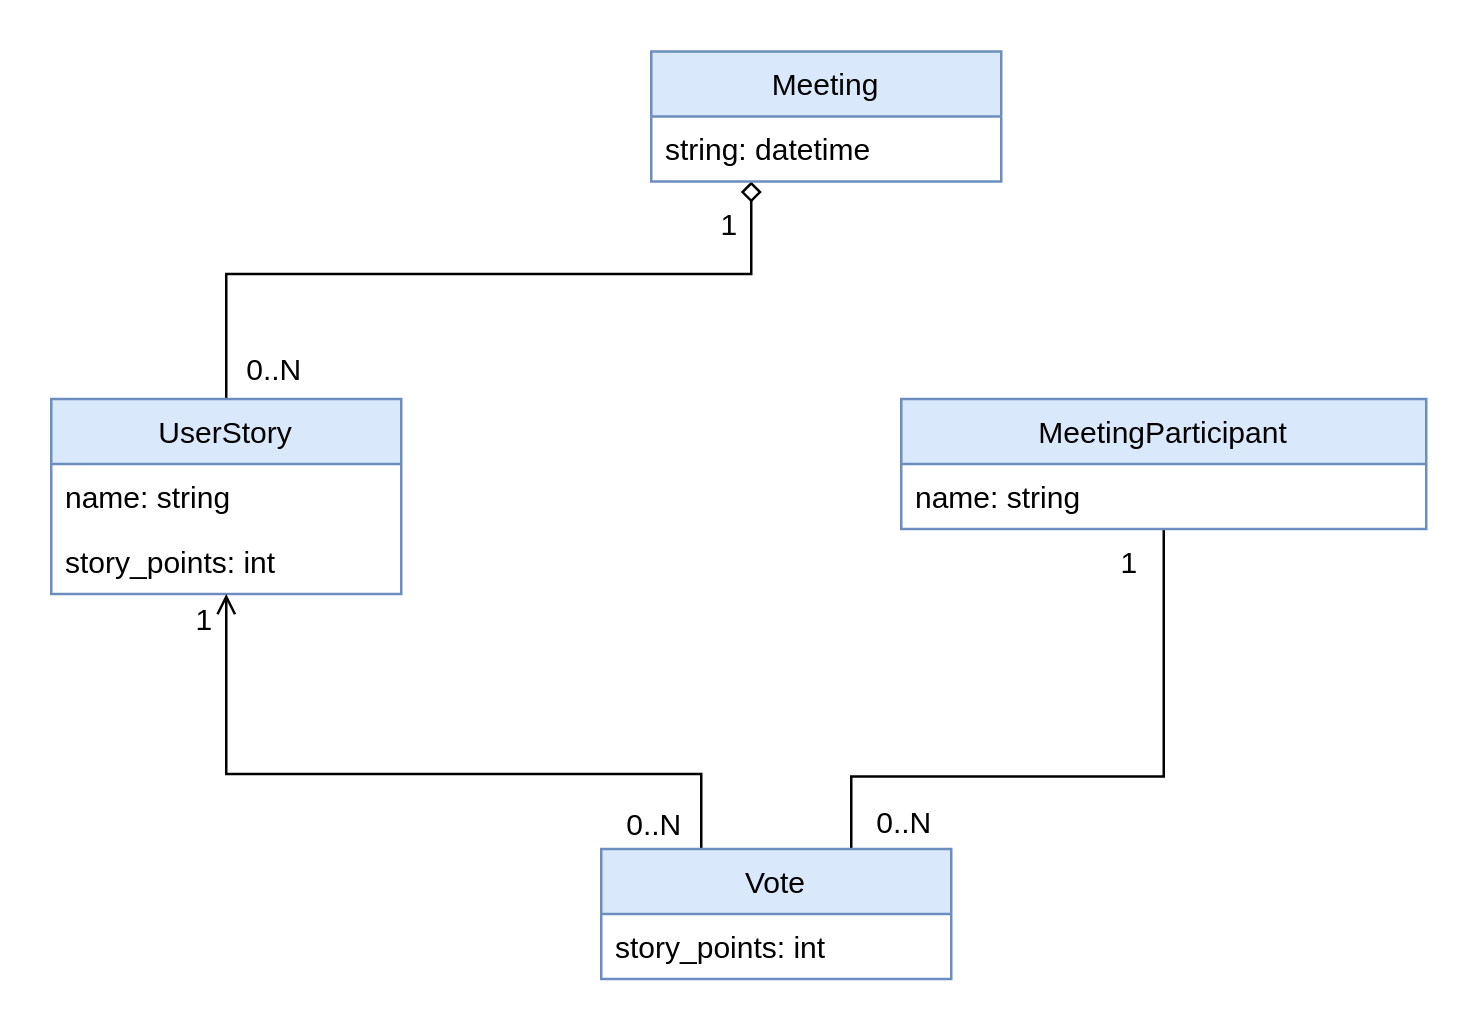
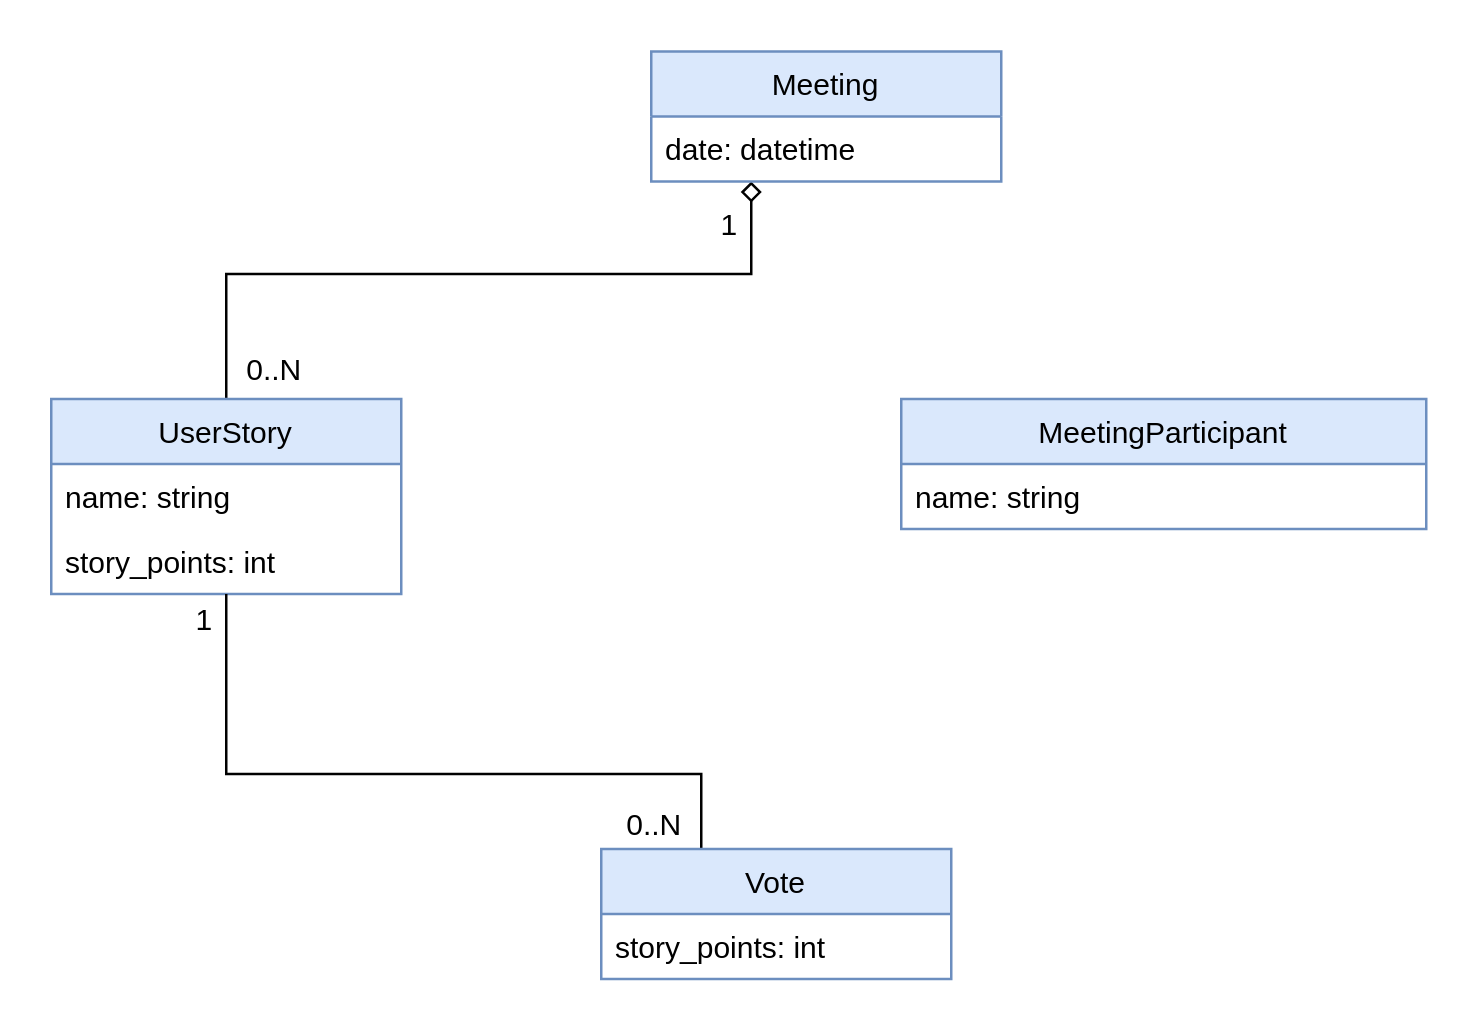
(784, 150) -> (771, 150)
(226, 602) -> (226, 602)
(1093, 776) -> none
